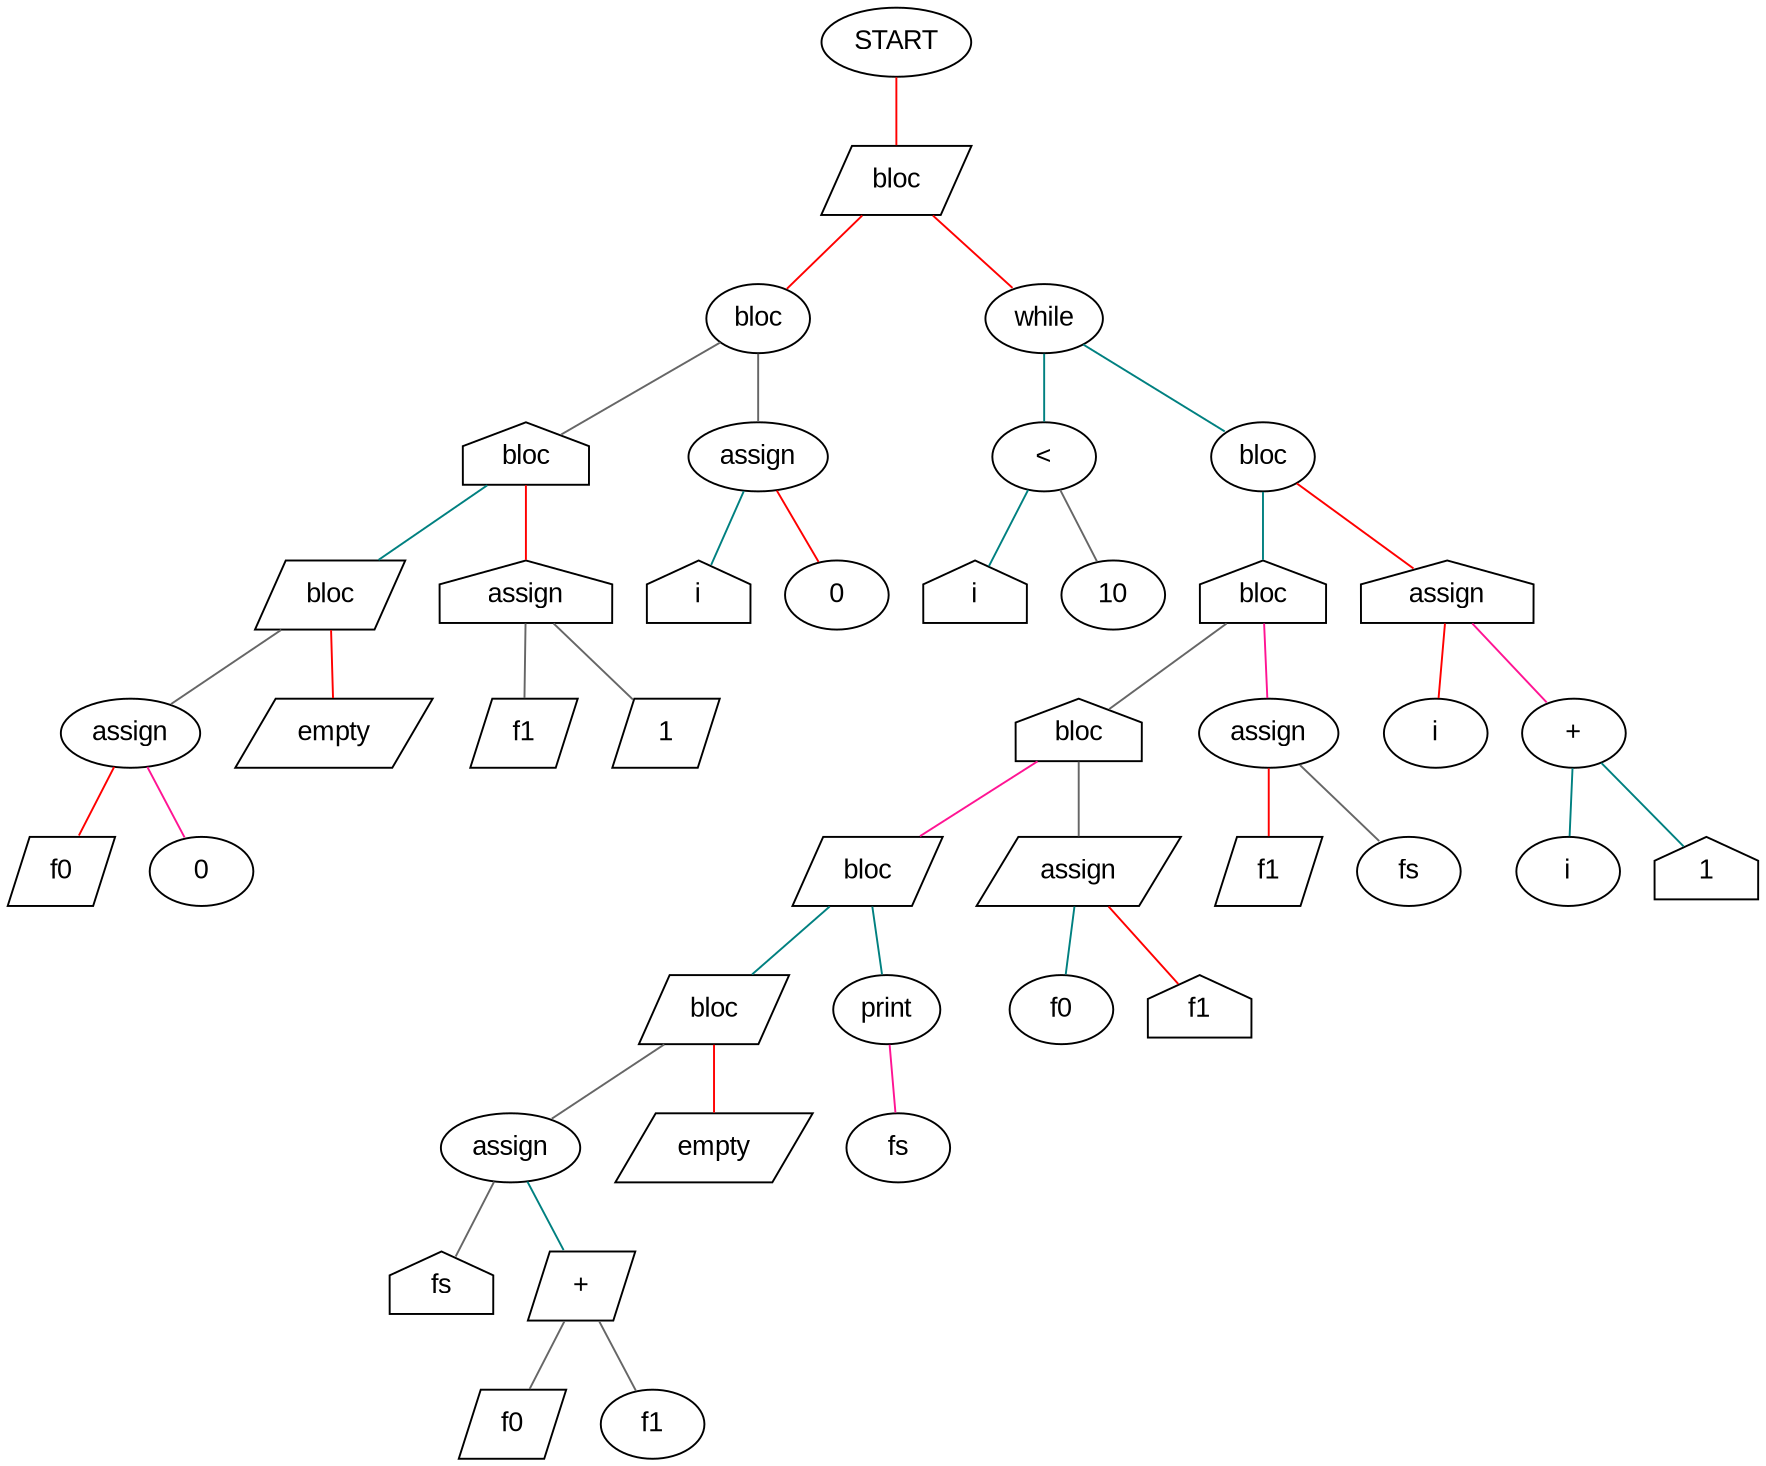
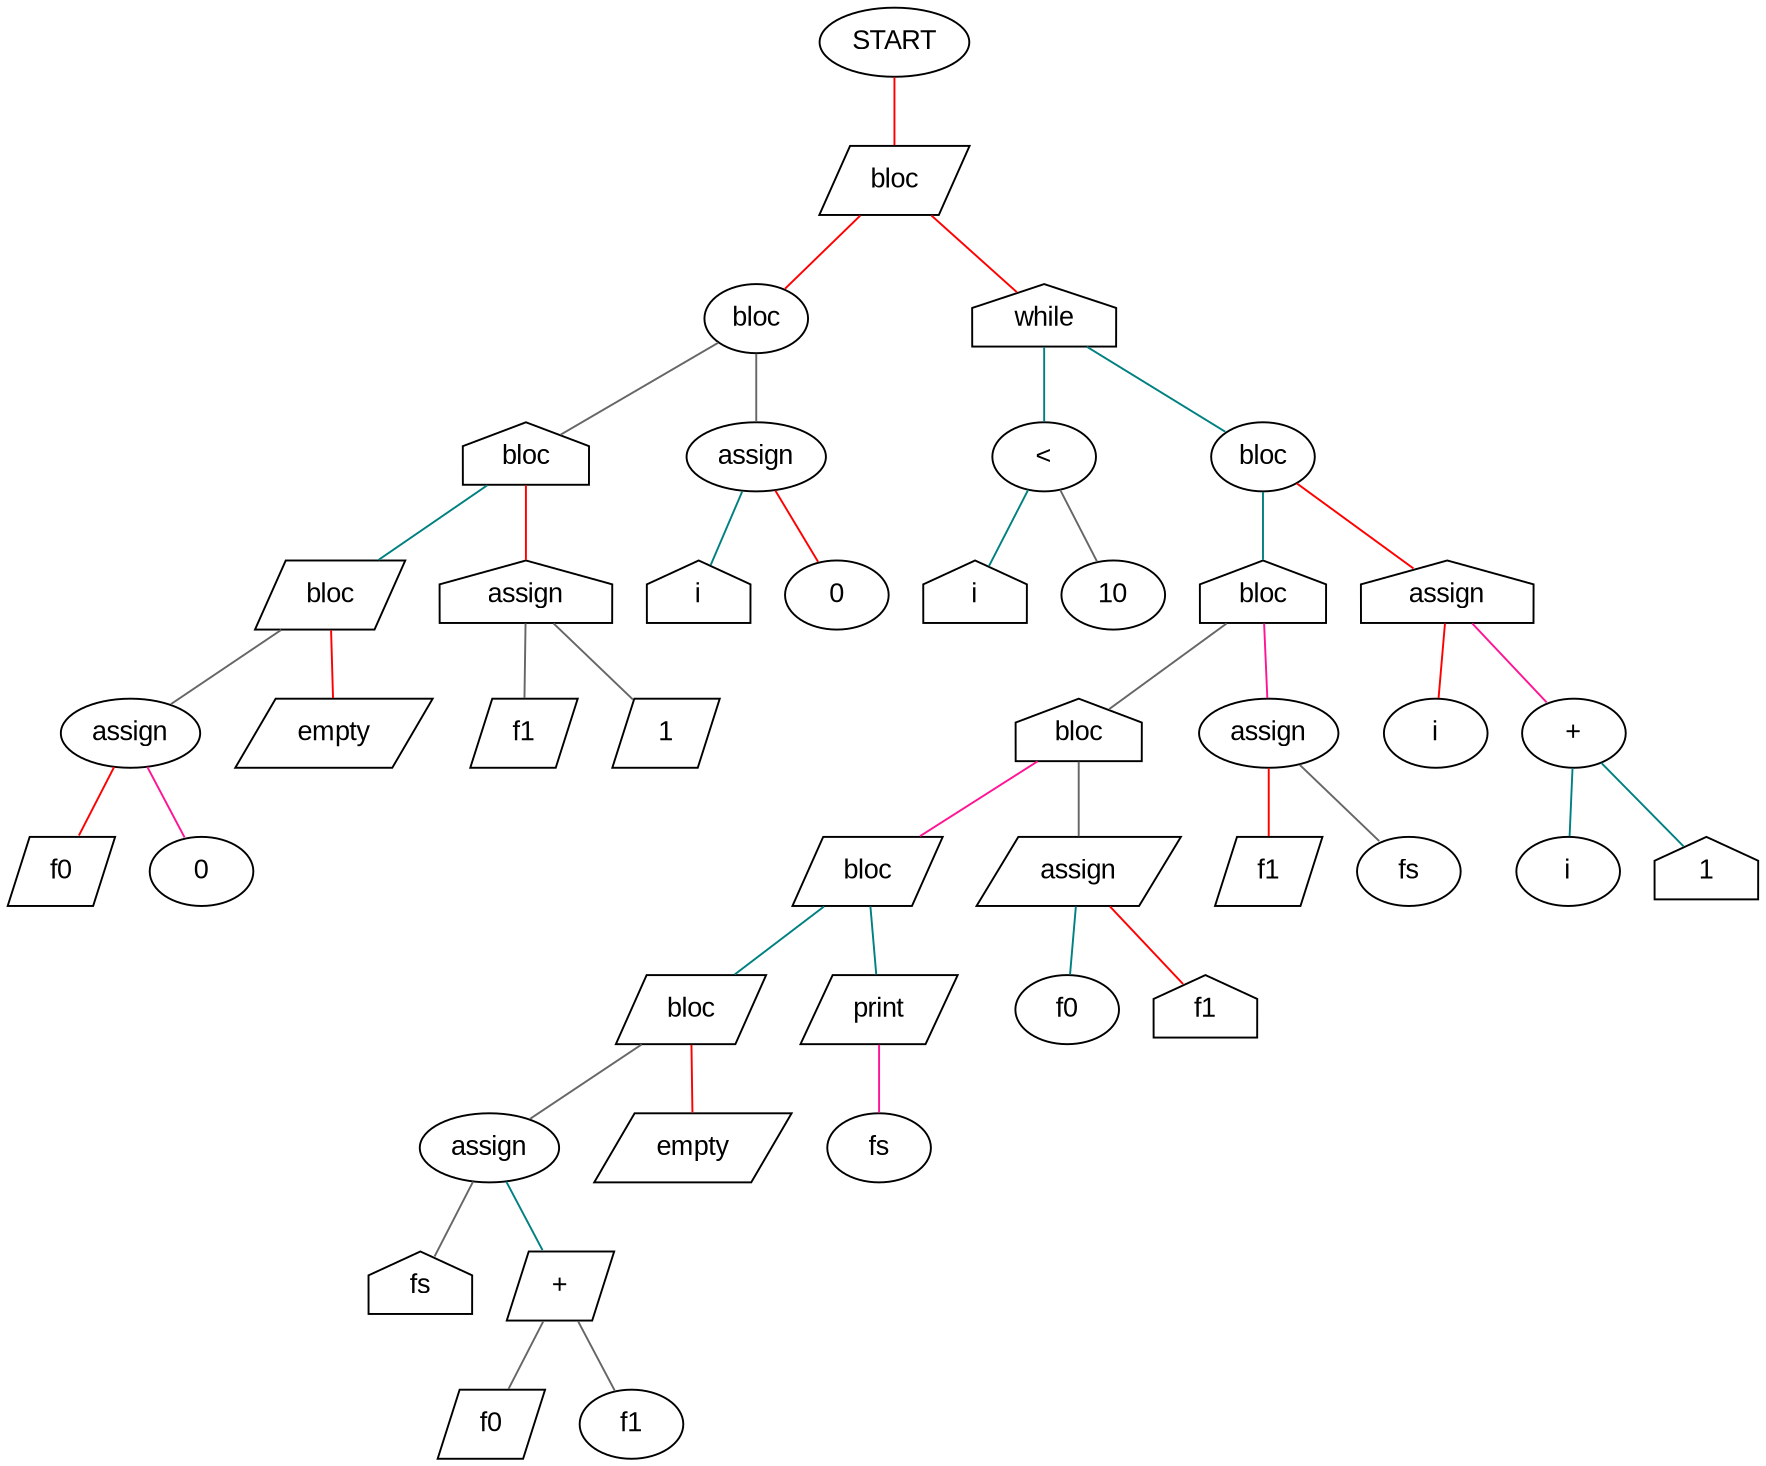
(1044, 319) -> (1044, 319)
(887, 1010) -> (879, 1010)
